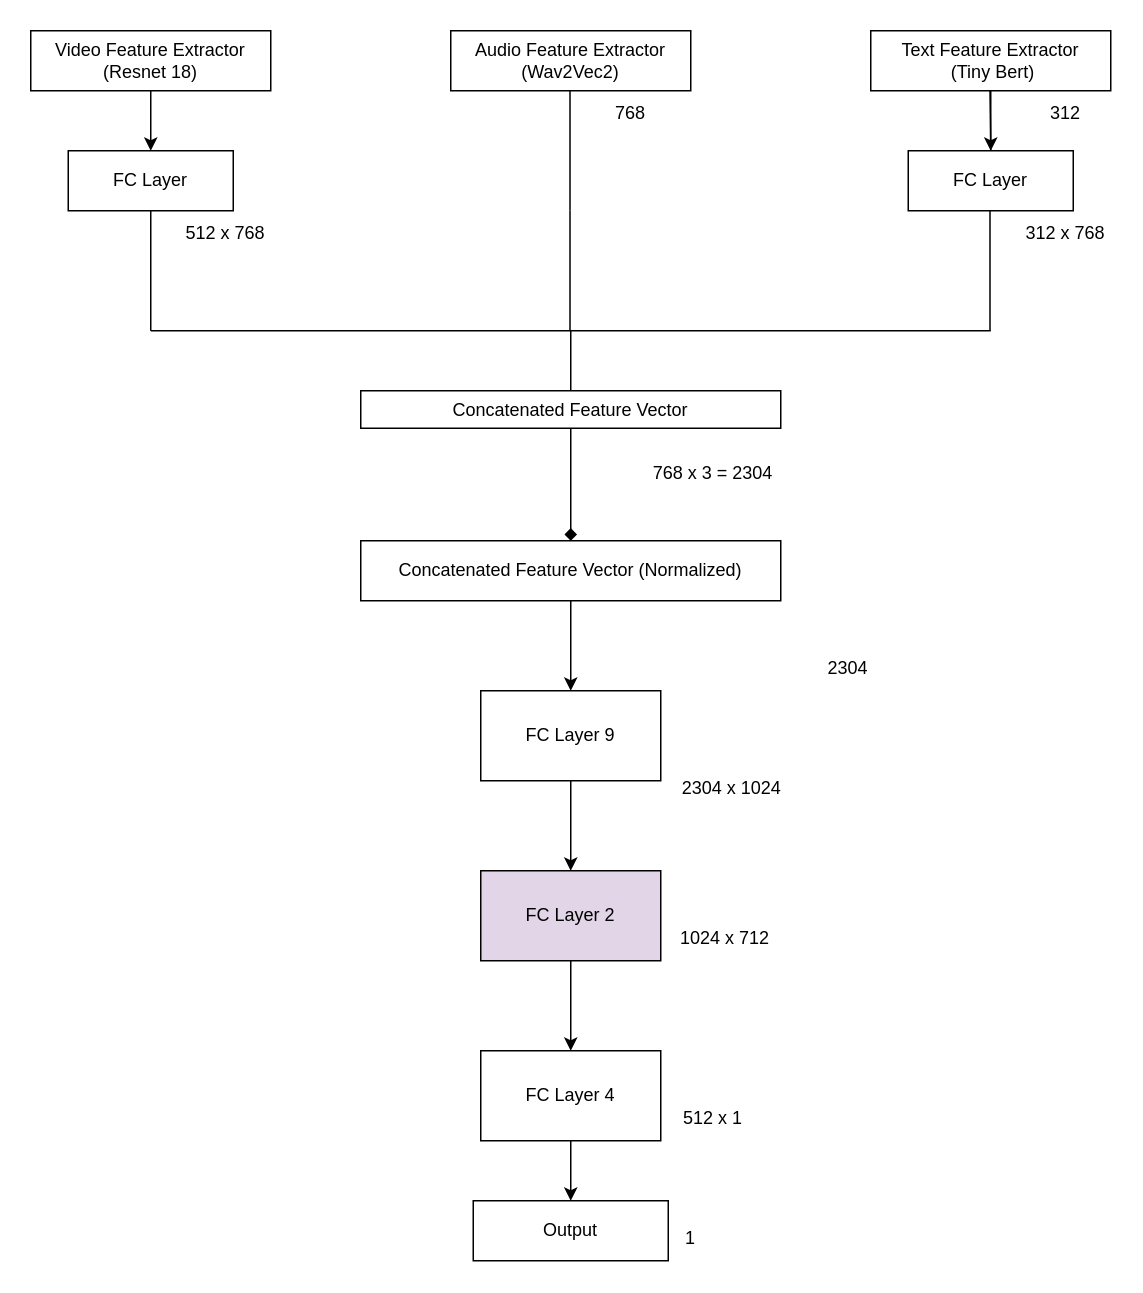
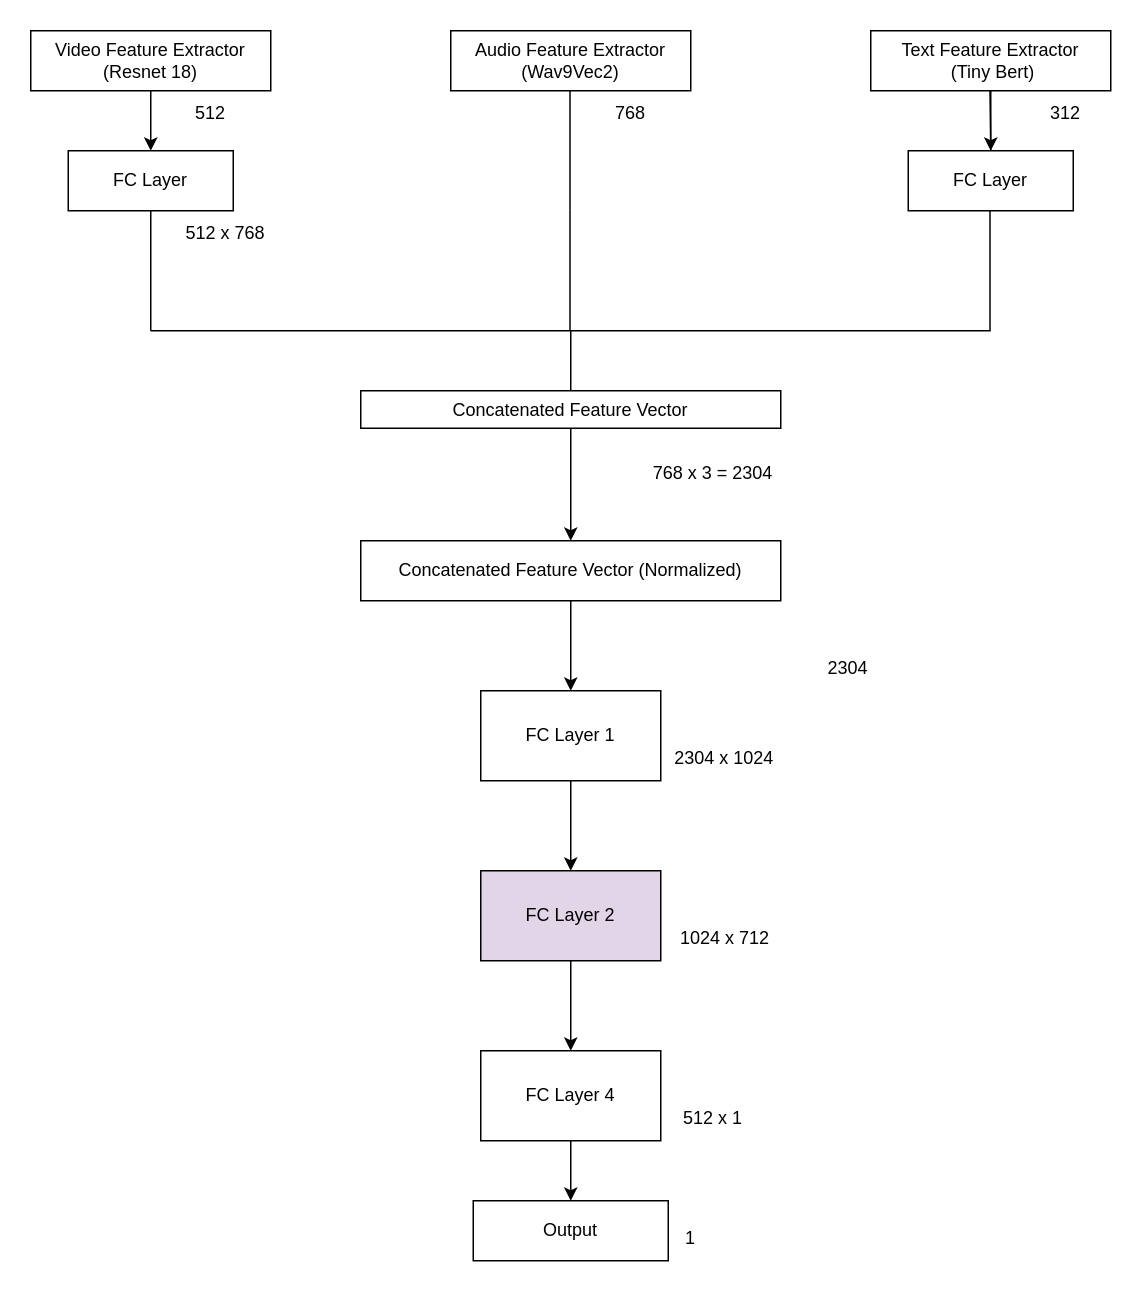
(571, 61) -> (571, 61)
none -> (211, 113)
(1066, 233) -> none
(571, 528) -> (571, 529)
(571, 736) -> (571, 736)
(732, 788) -> (725, 758)
